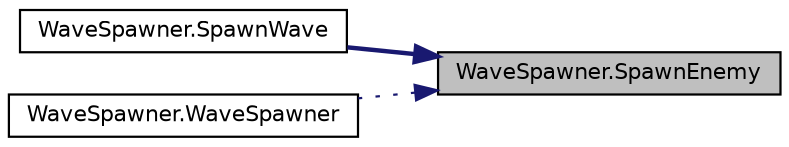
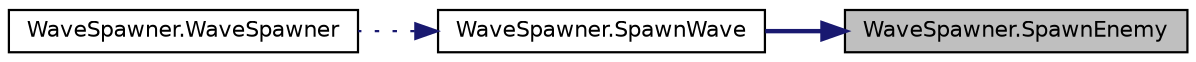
(387, 95) -> (386, 31)
